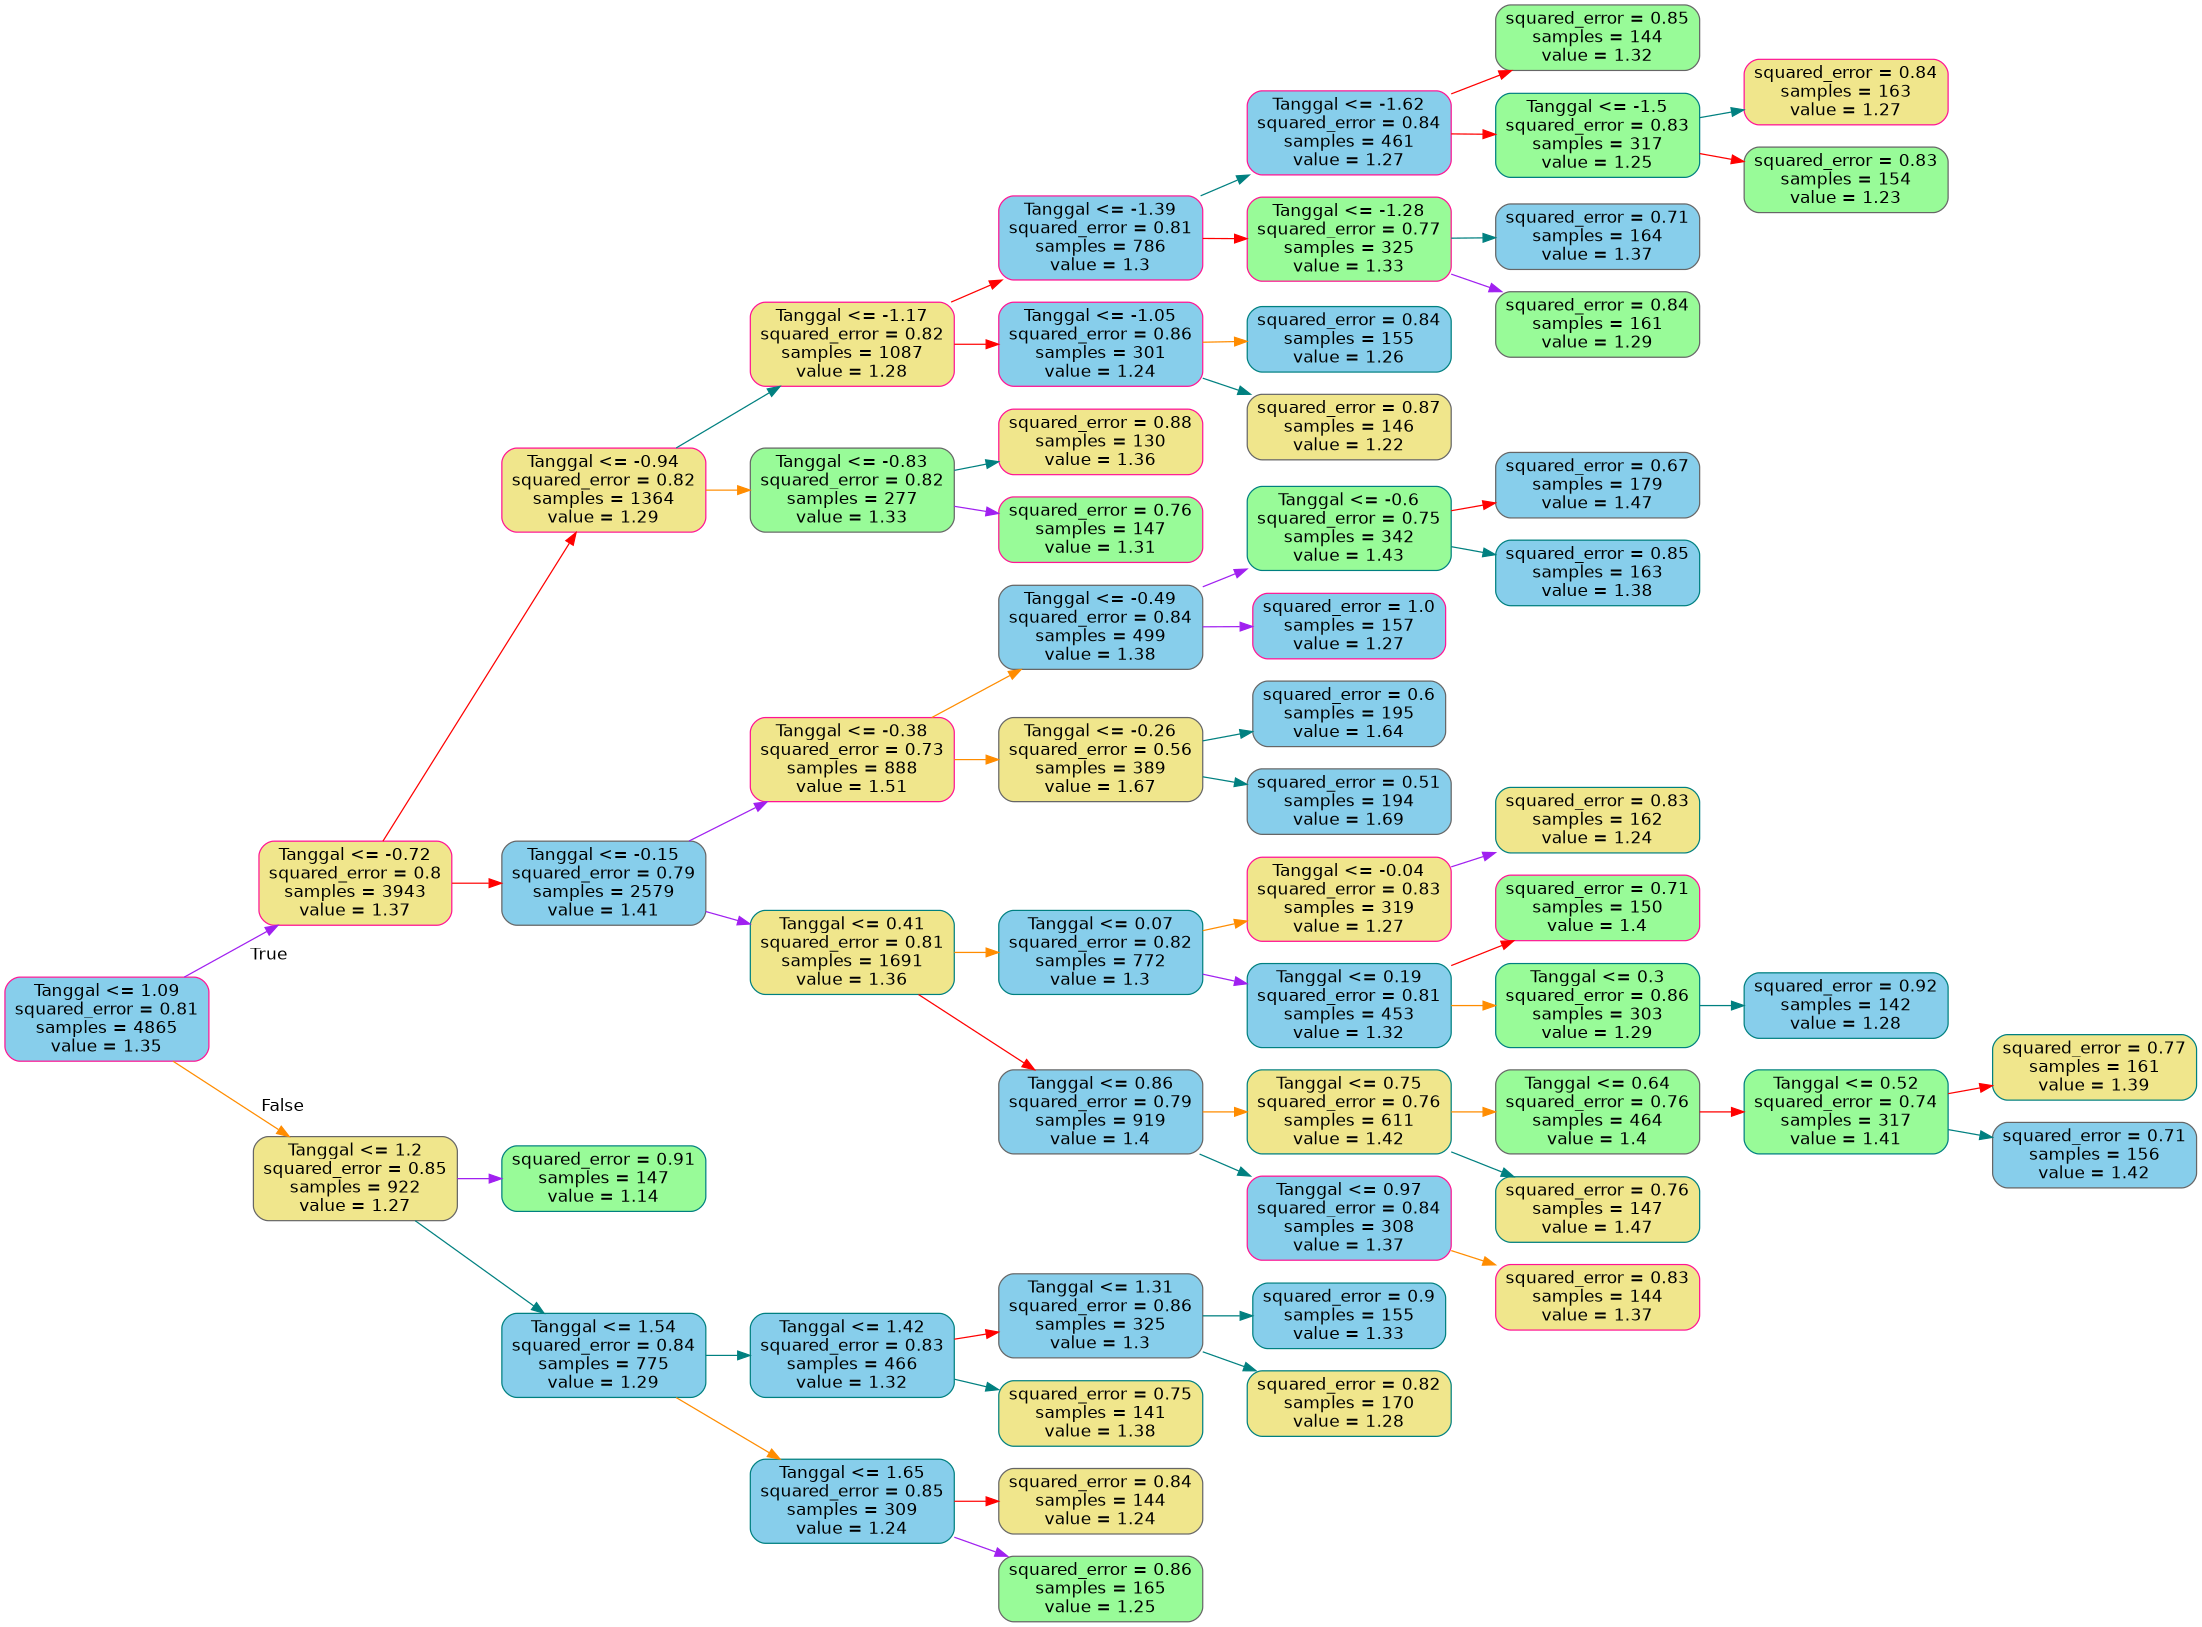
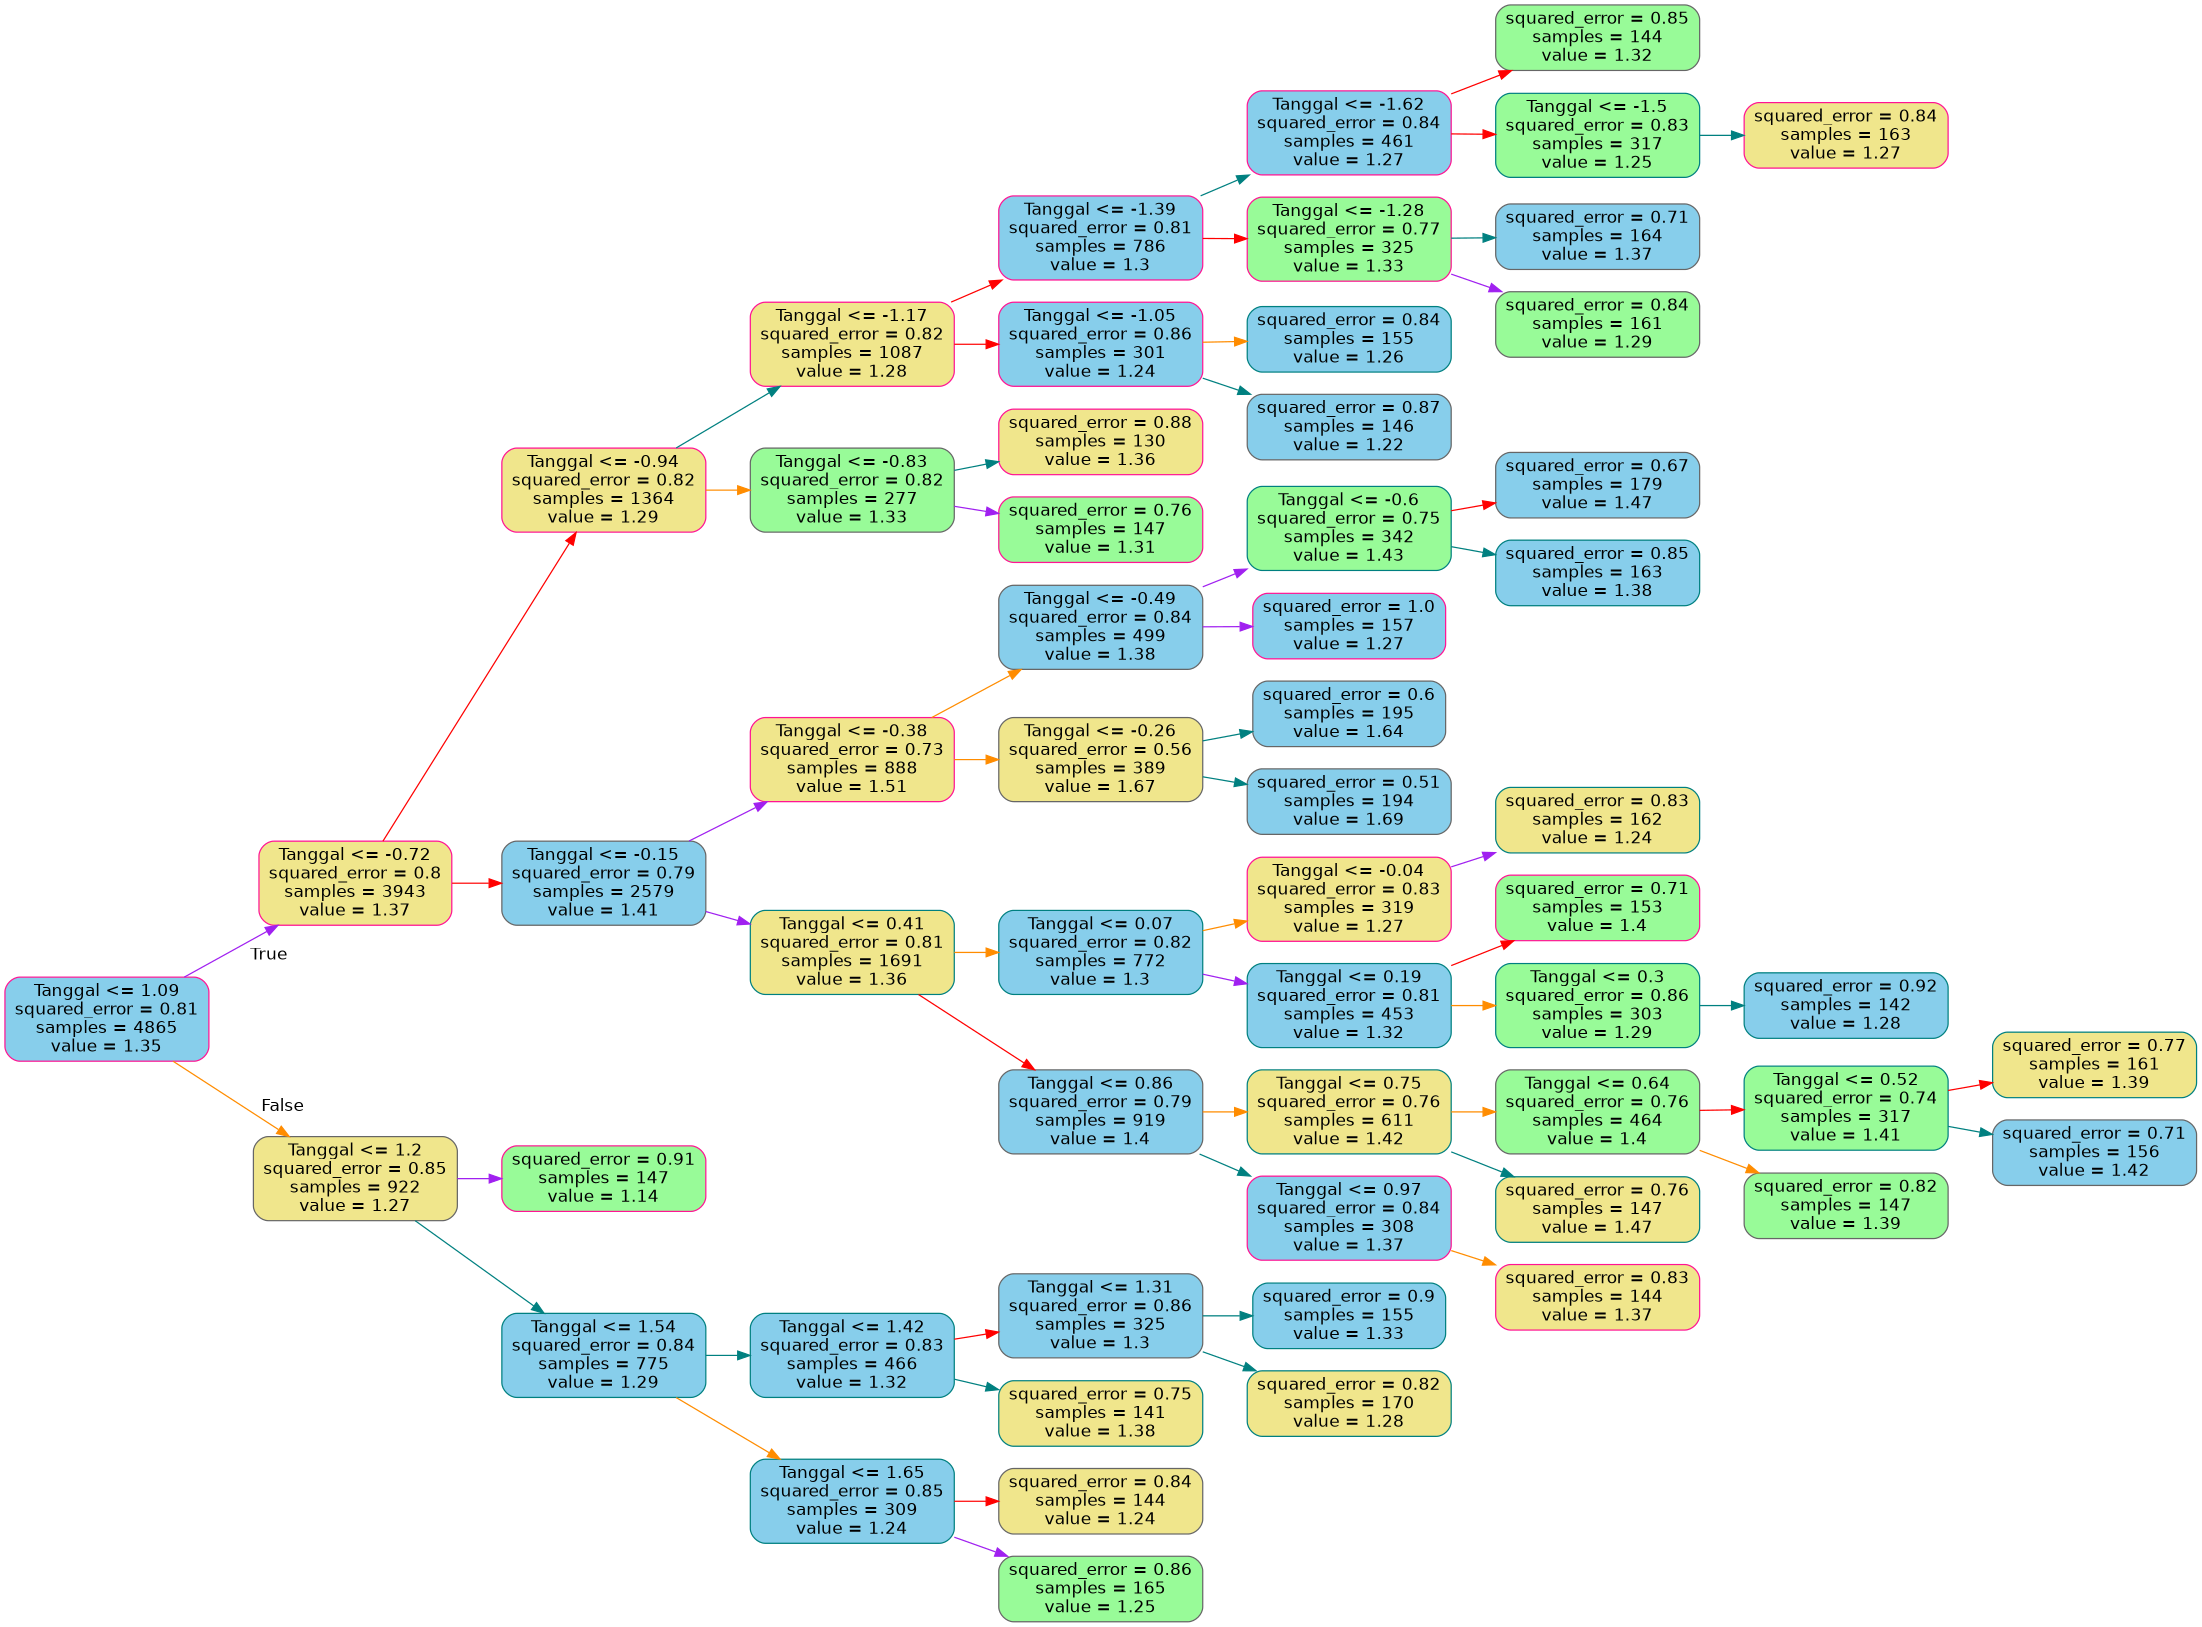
(1846, 180) -> none
(1349, 427) -> (1349, 427)
(1598, 908) -> (1598, 908)
(604, 1179) -> (604, 1179)
none -> (1846, 1206)
